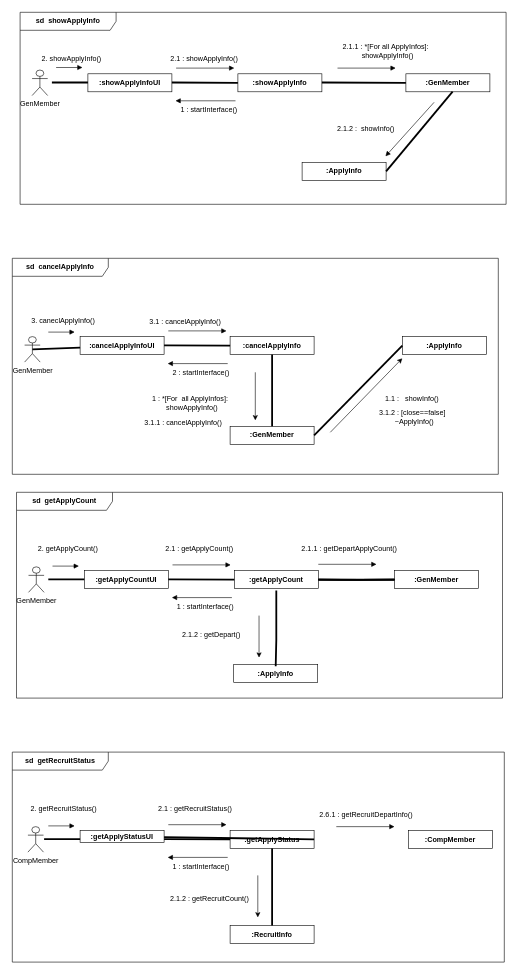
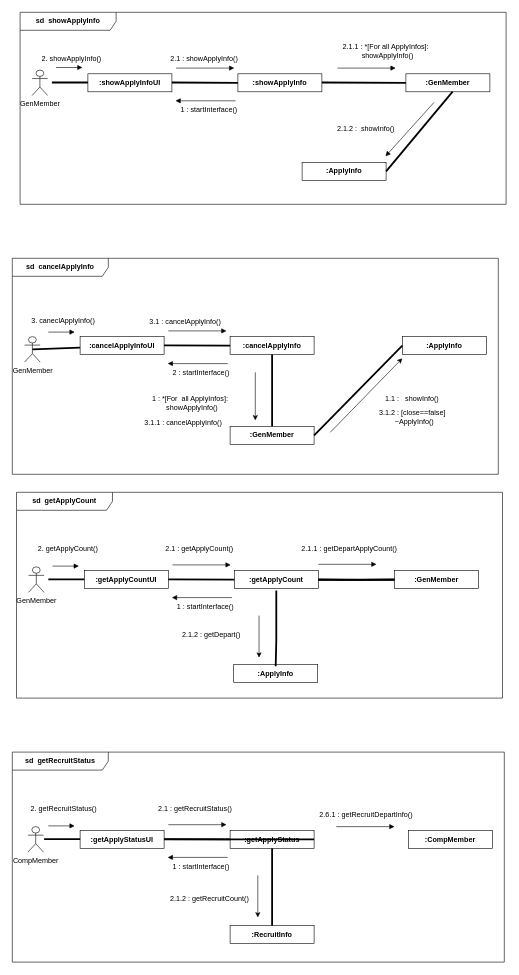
(122, 836) -> (122, 839)
